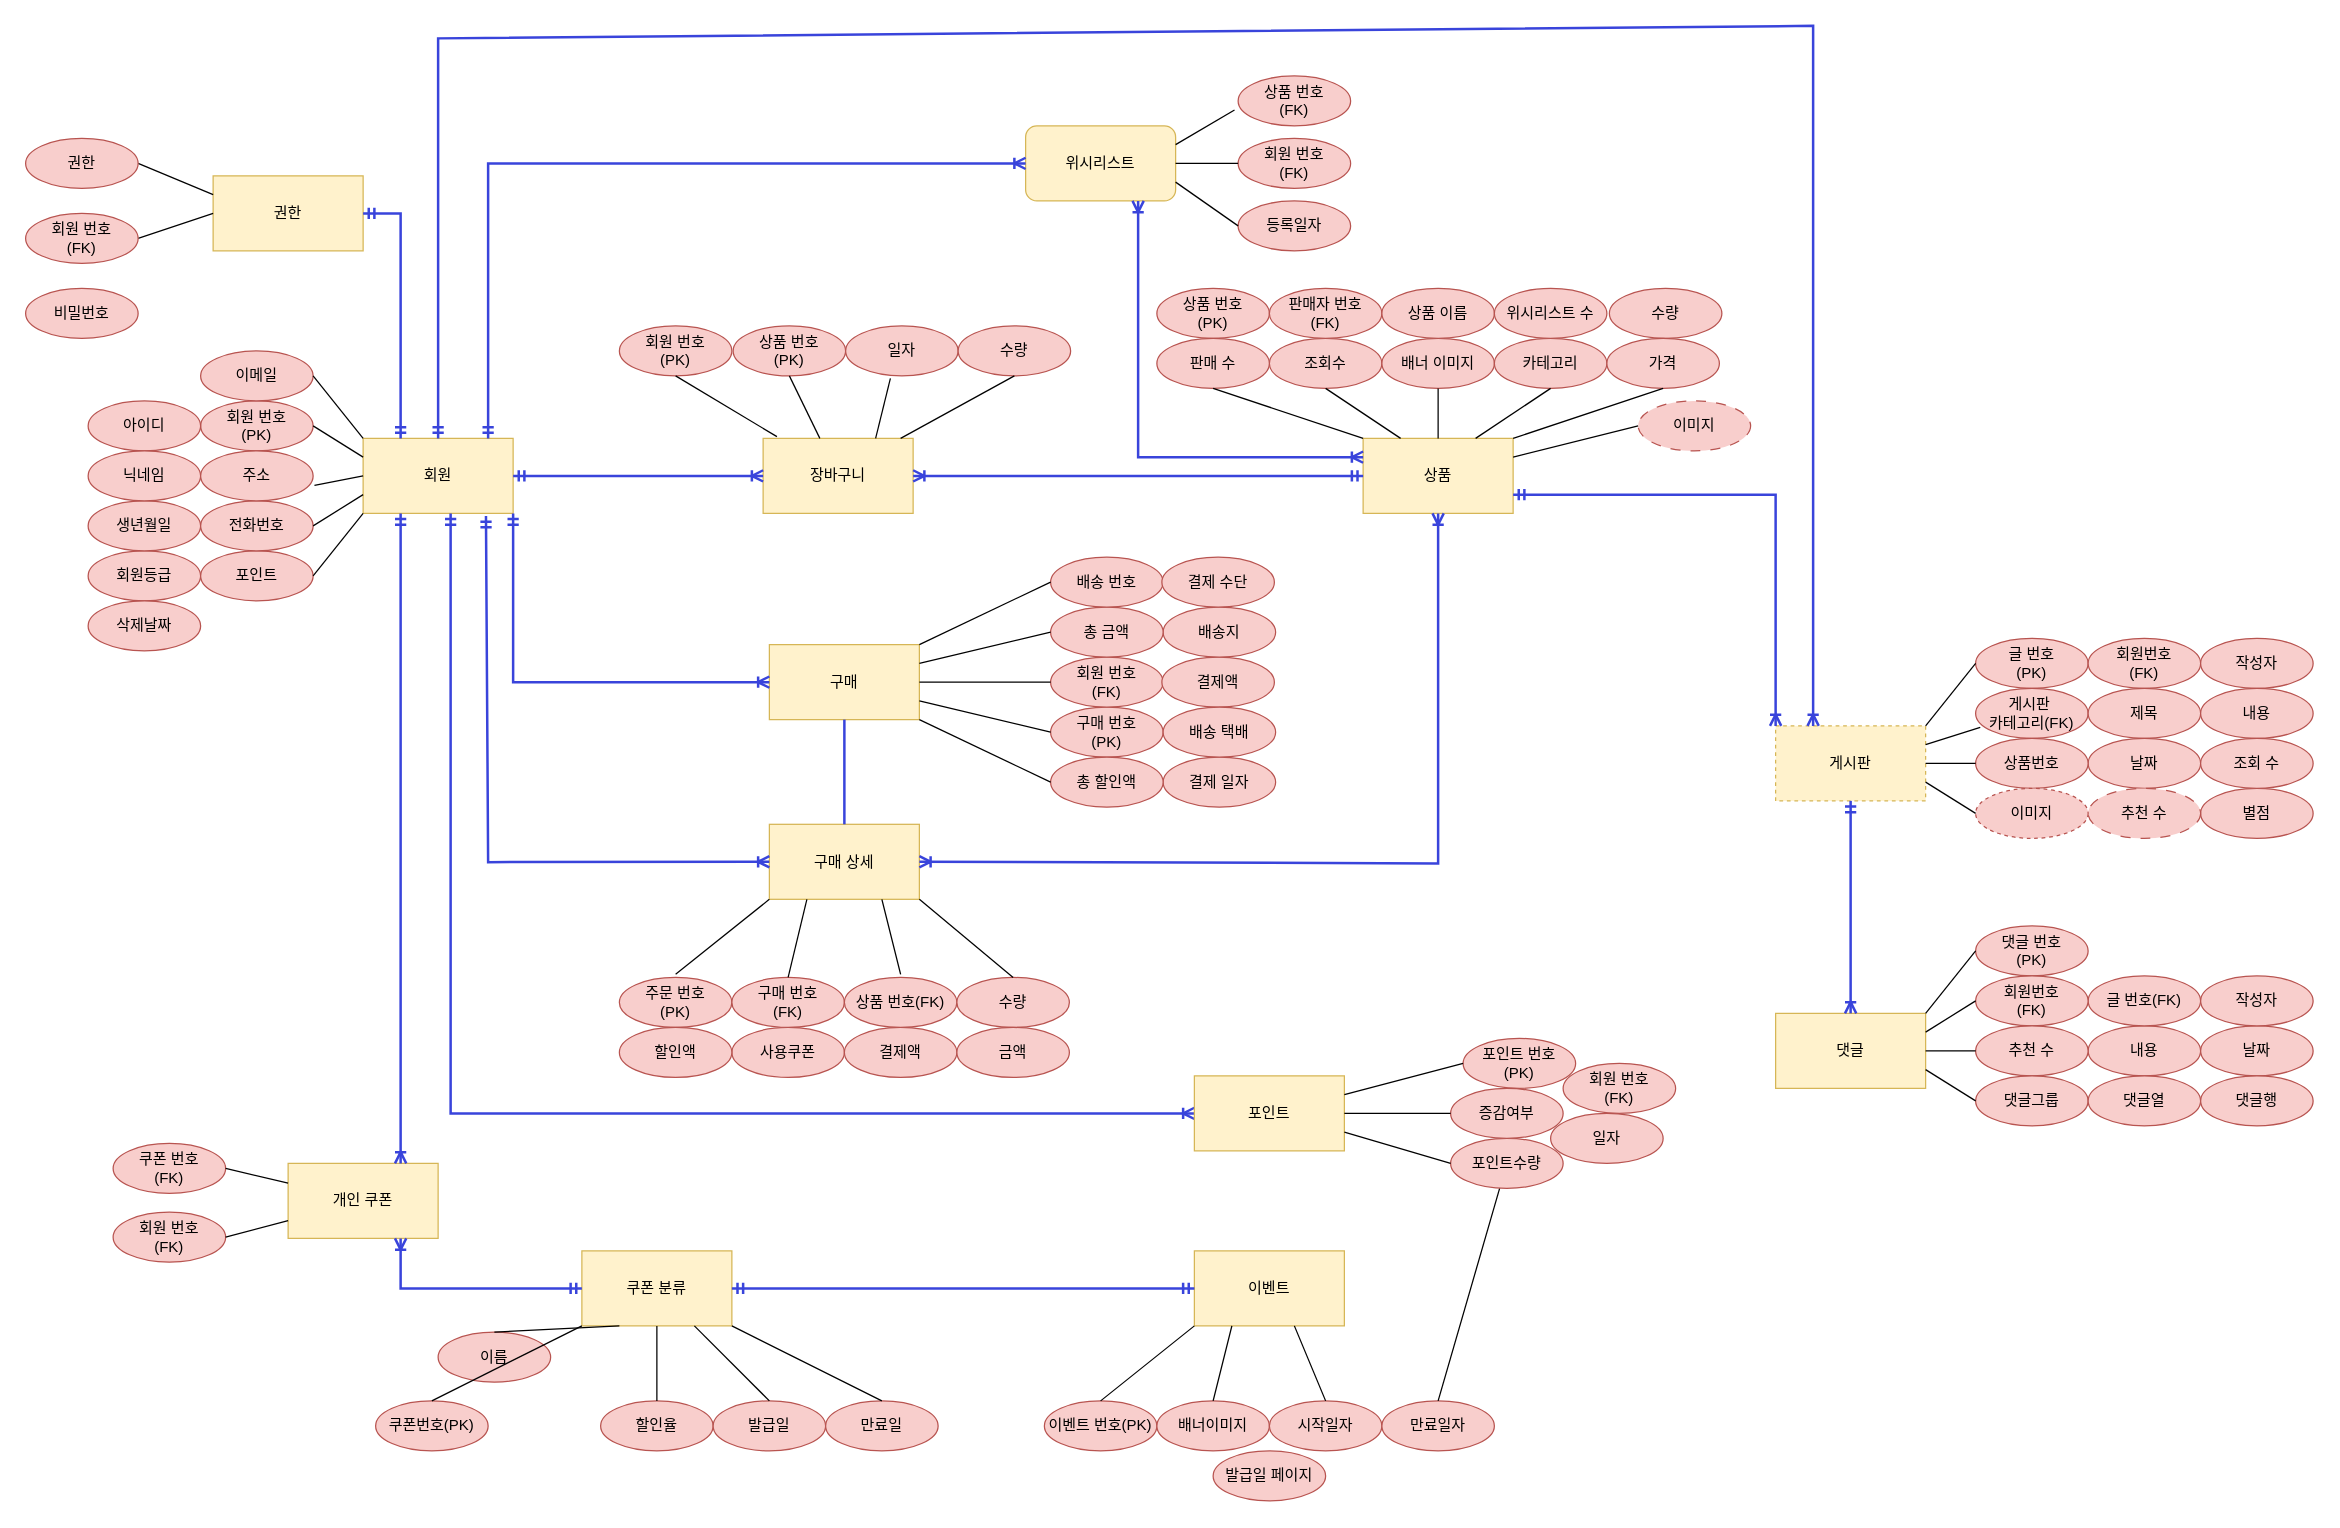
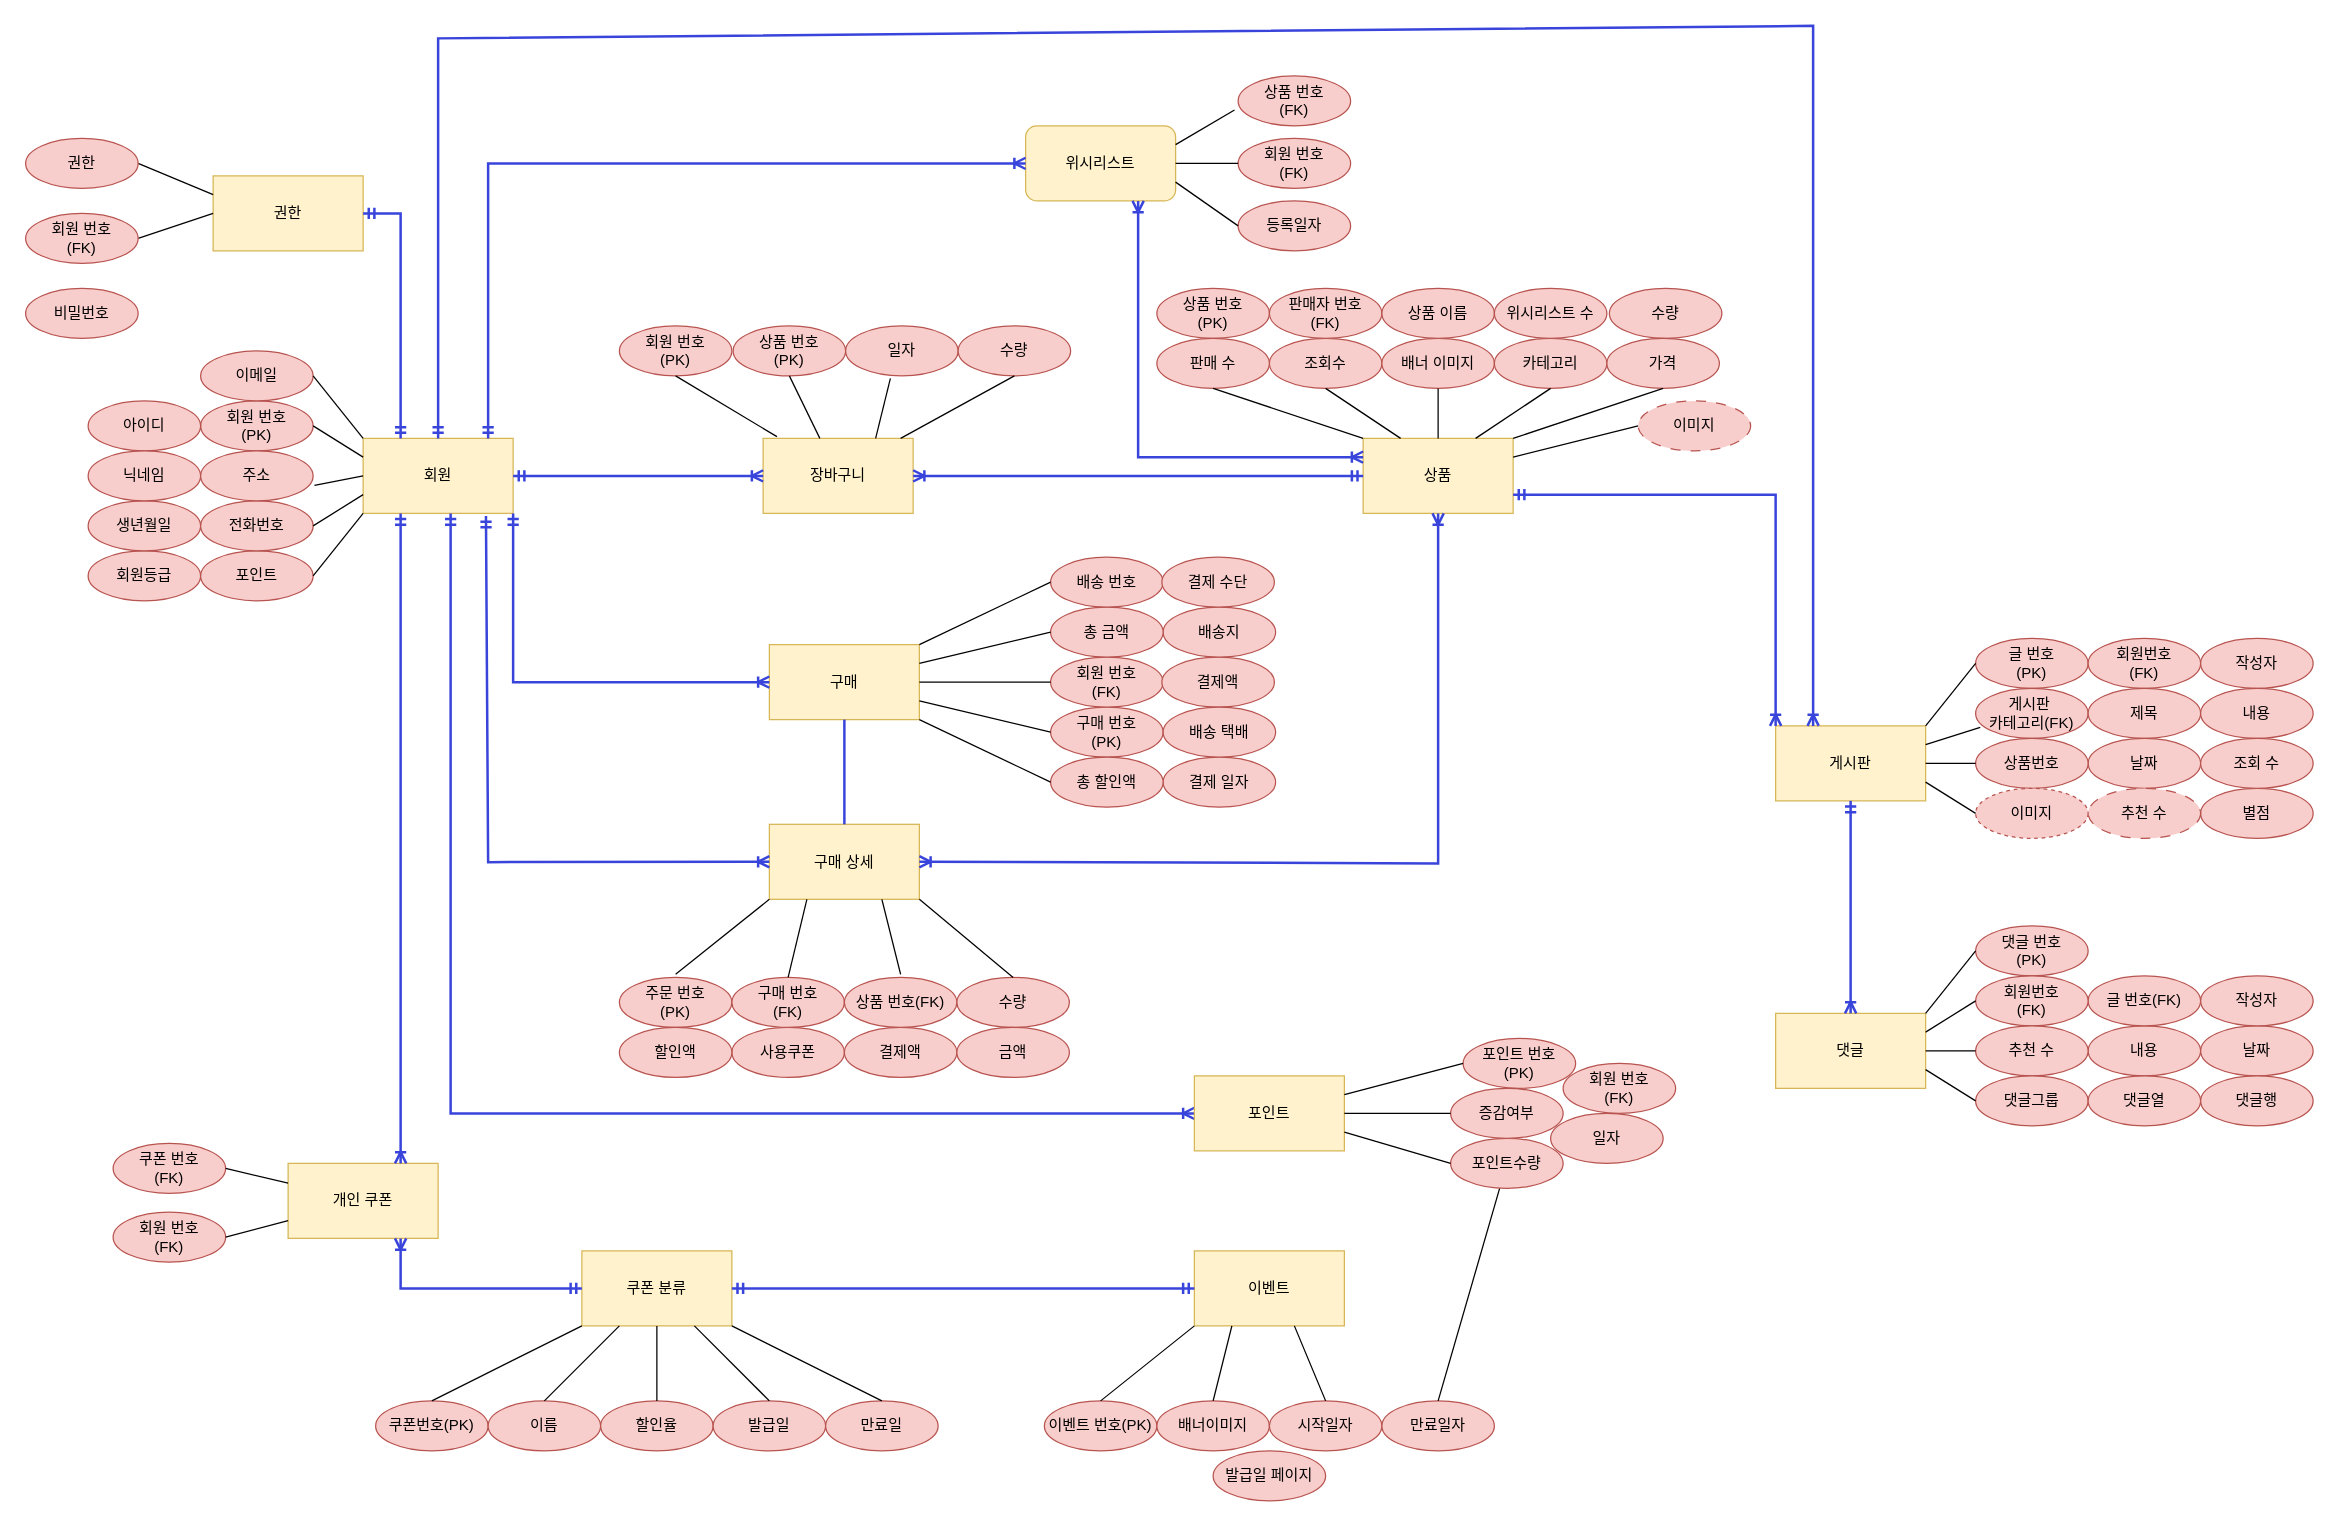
(144, 626) -> none
(1851, 763) -> (1851, 763)
(494, 1357) -> (544, 1426)
